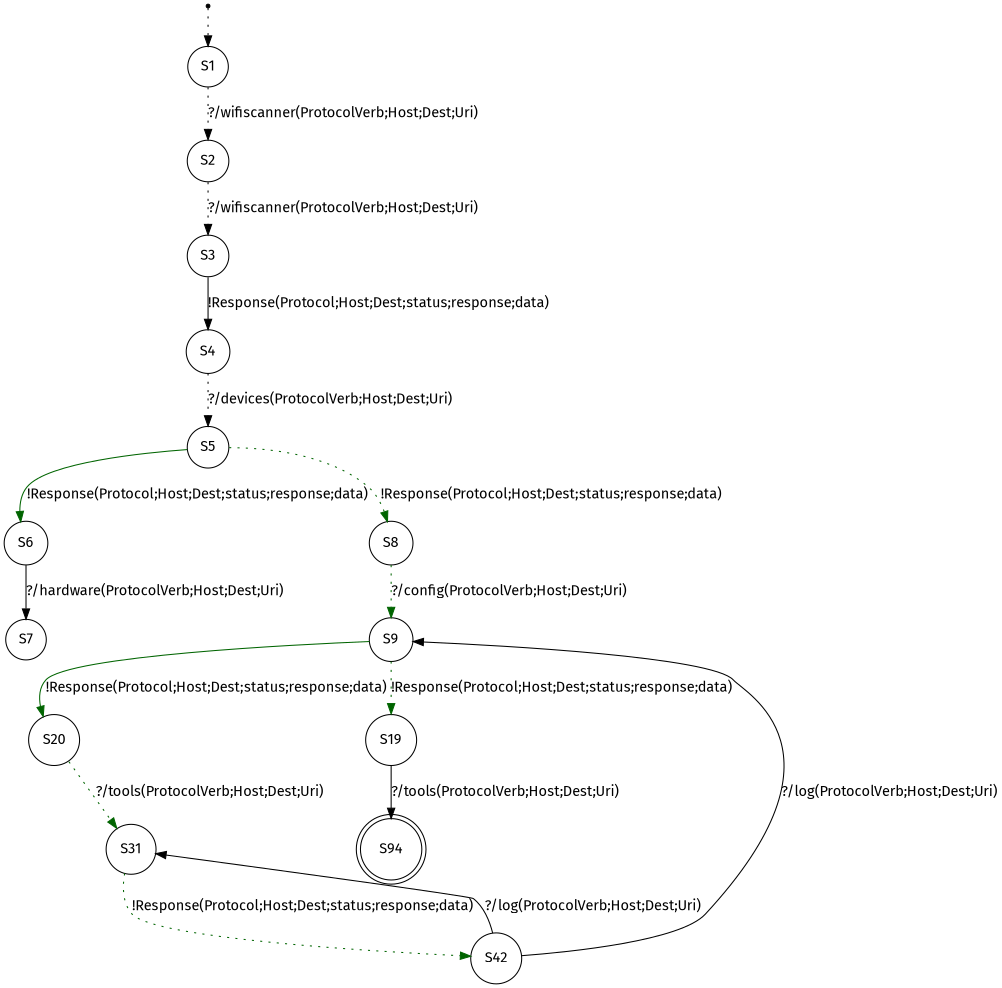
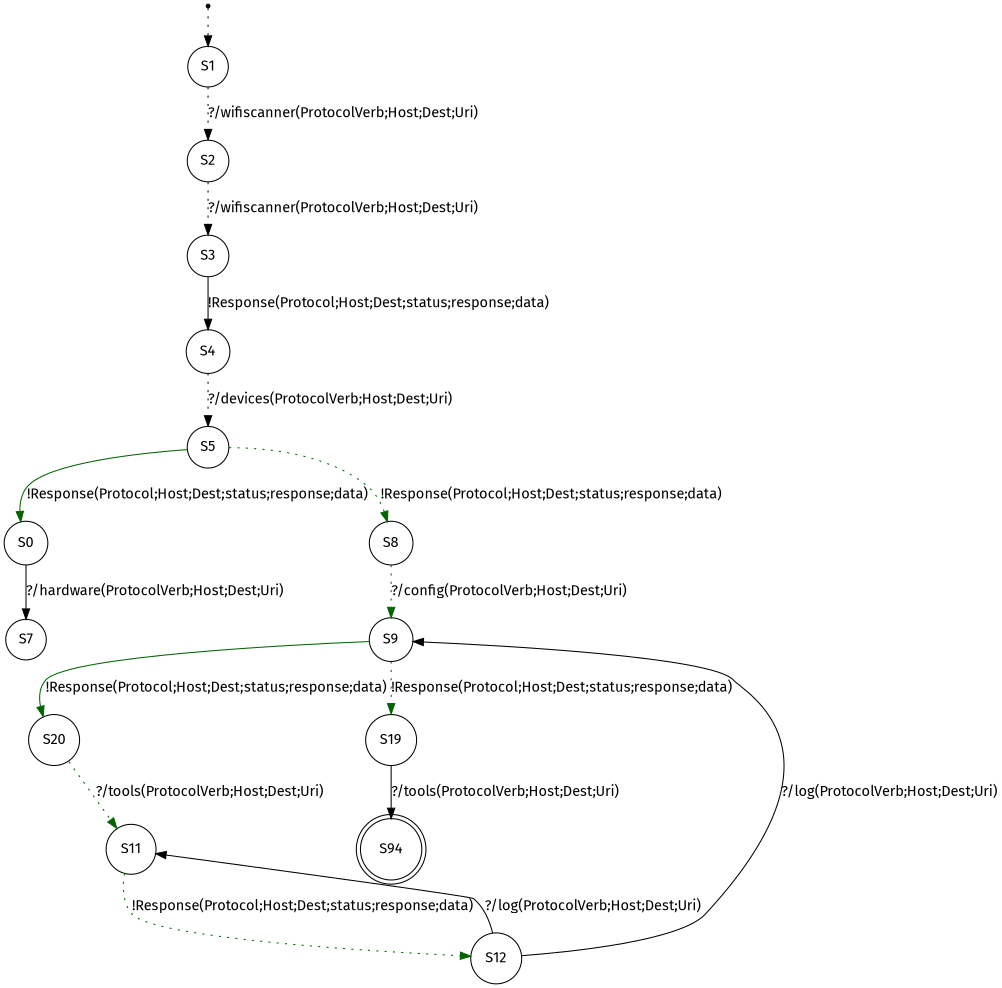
(26, 543) -> (26, 543)
(131, 849) -> (131, 849)
(496, 958) -> (496, 958)
